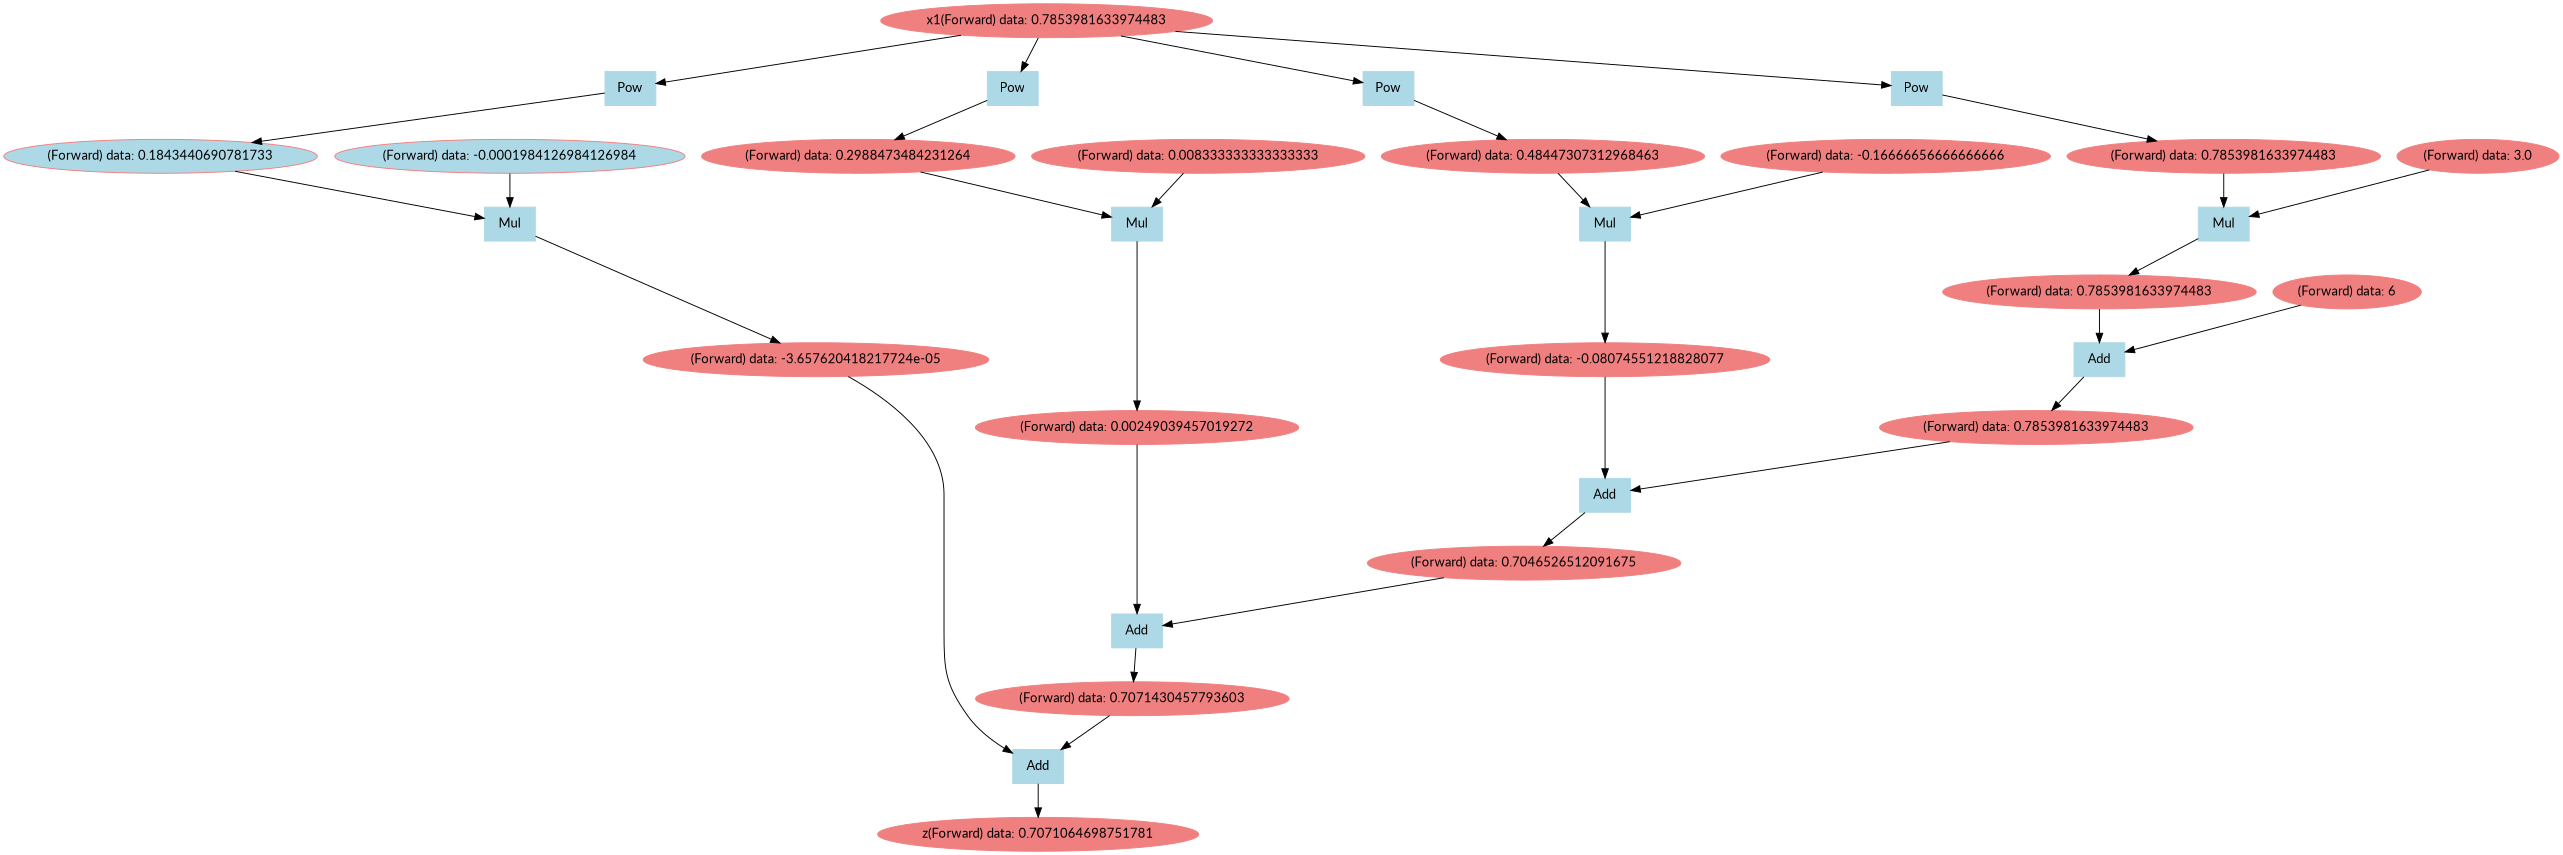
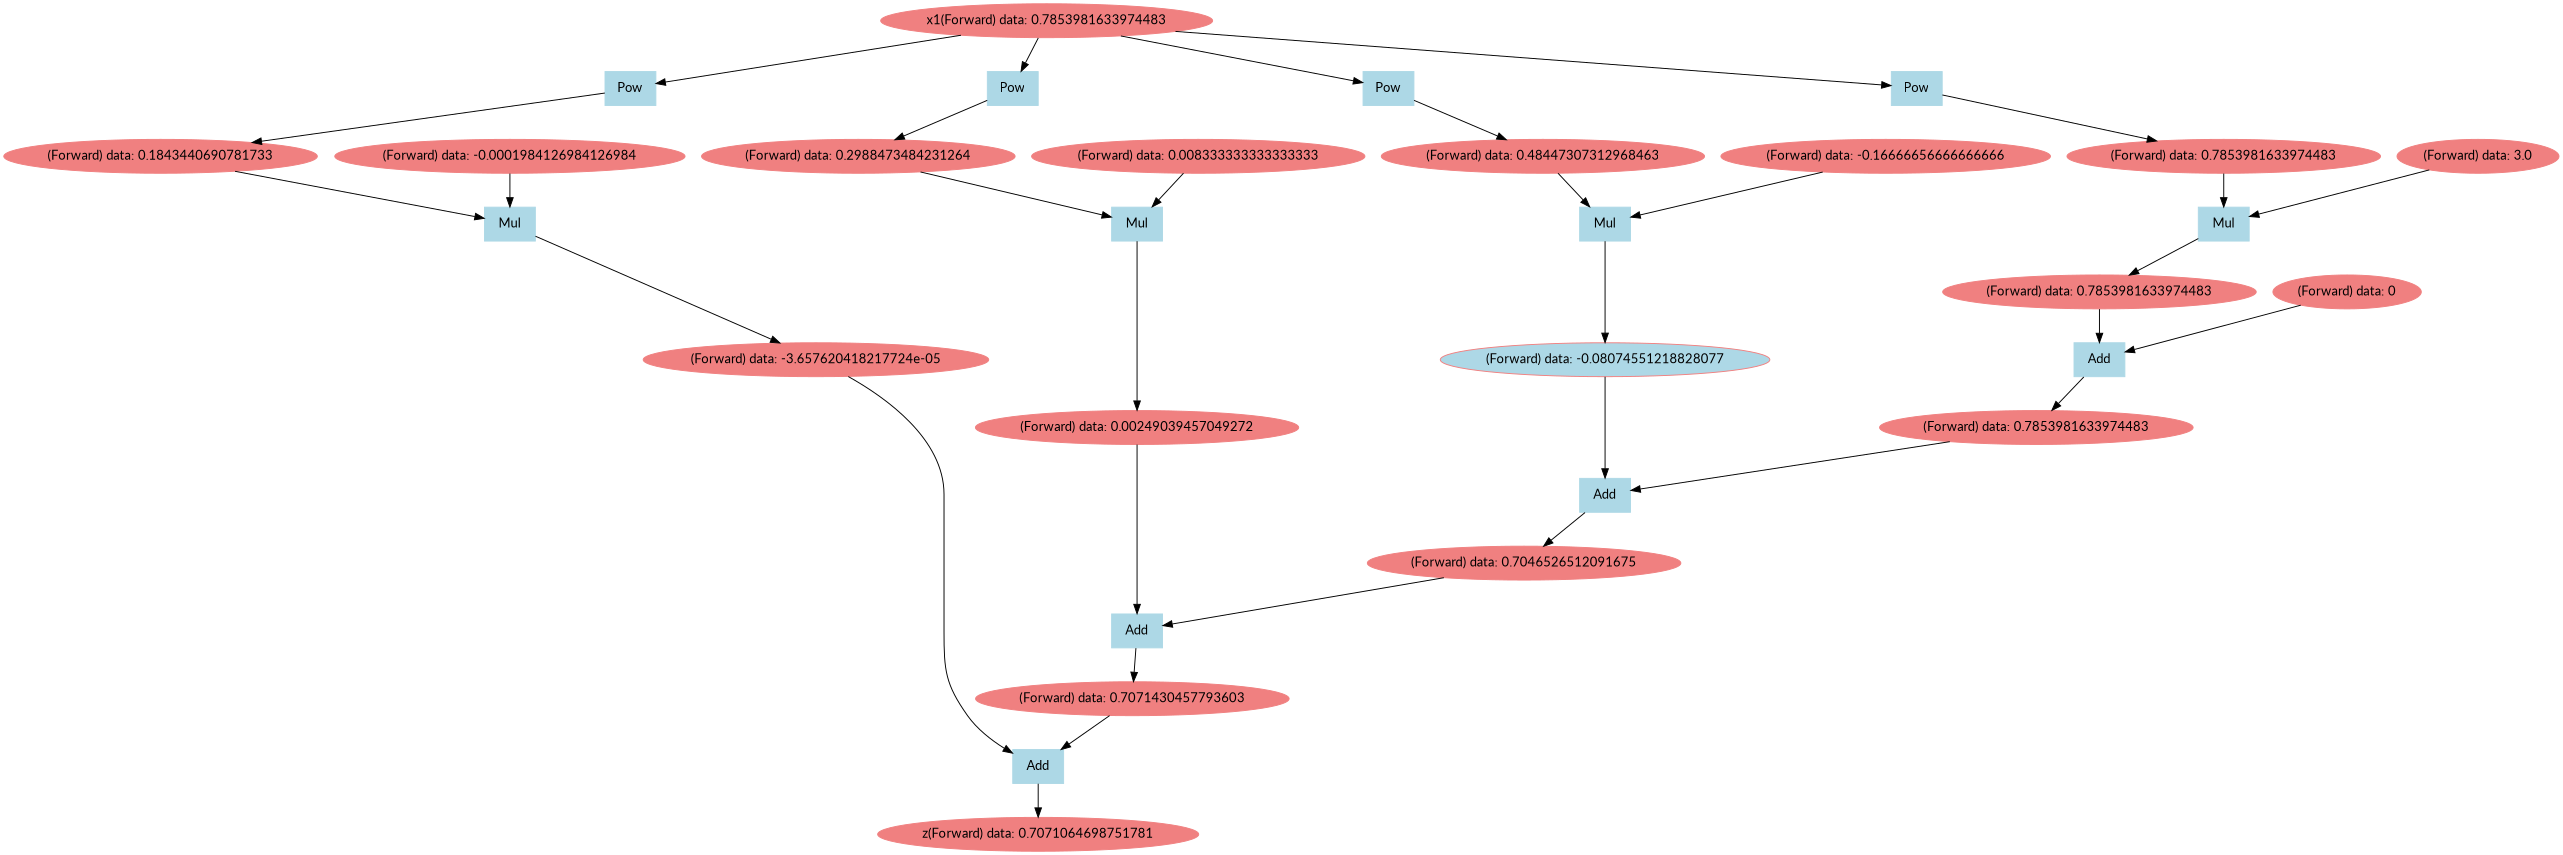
(161, 156) -> (161, 156)
(510, 156) -> (510, 156)
(2347, 292) -> (2347, 292)
(1605, 360) -> (1605, 360)
(1137, 428) -> (1137, 428)
